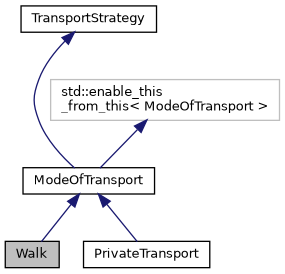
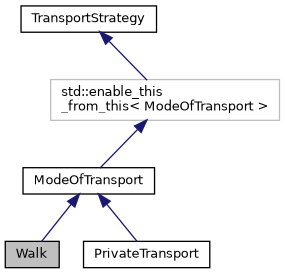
(35, 107) -> (128, 61)
